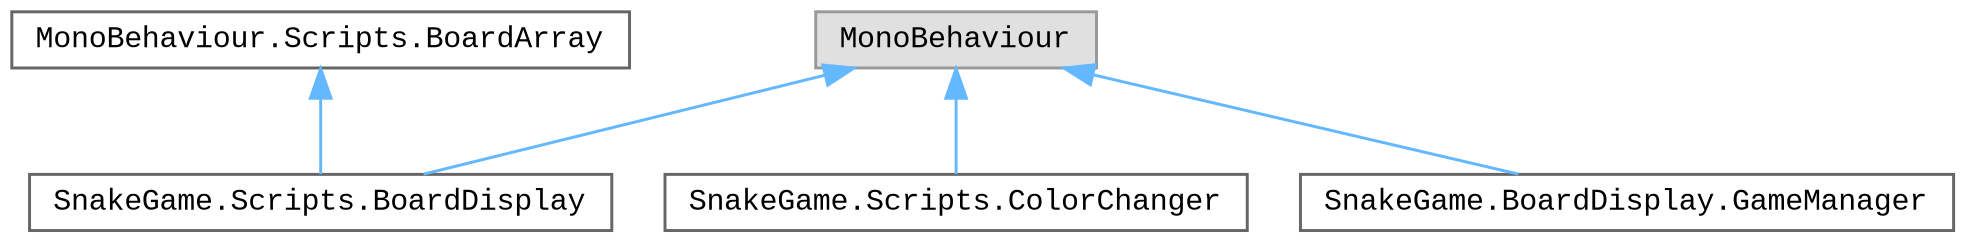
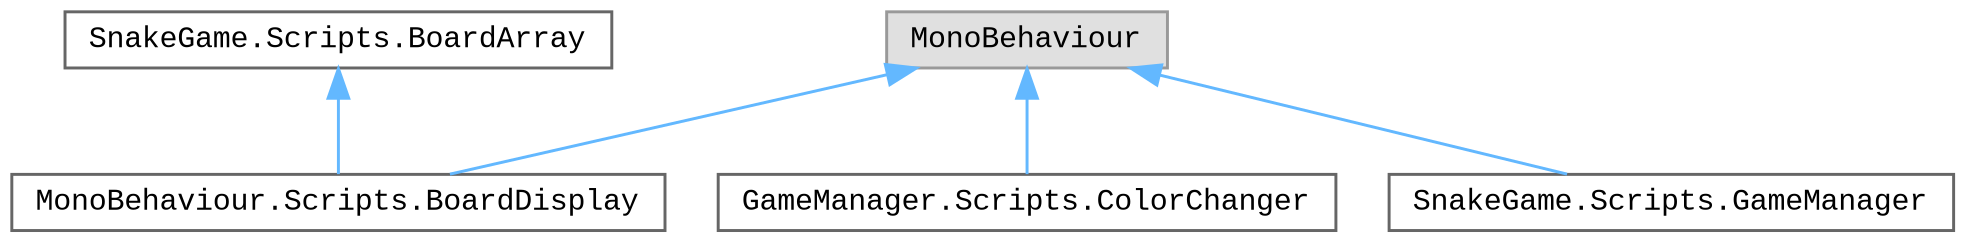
(321, 40) -> (338, 40)
(321, 202) -> (338, 202)
(956, 202) -> (1027, 202)
(1627, 202) -> (1671, 202)
